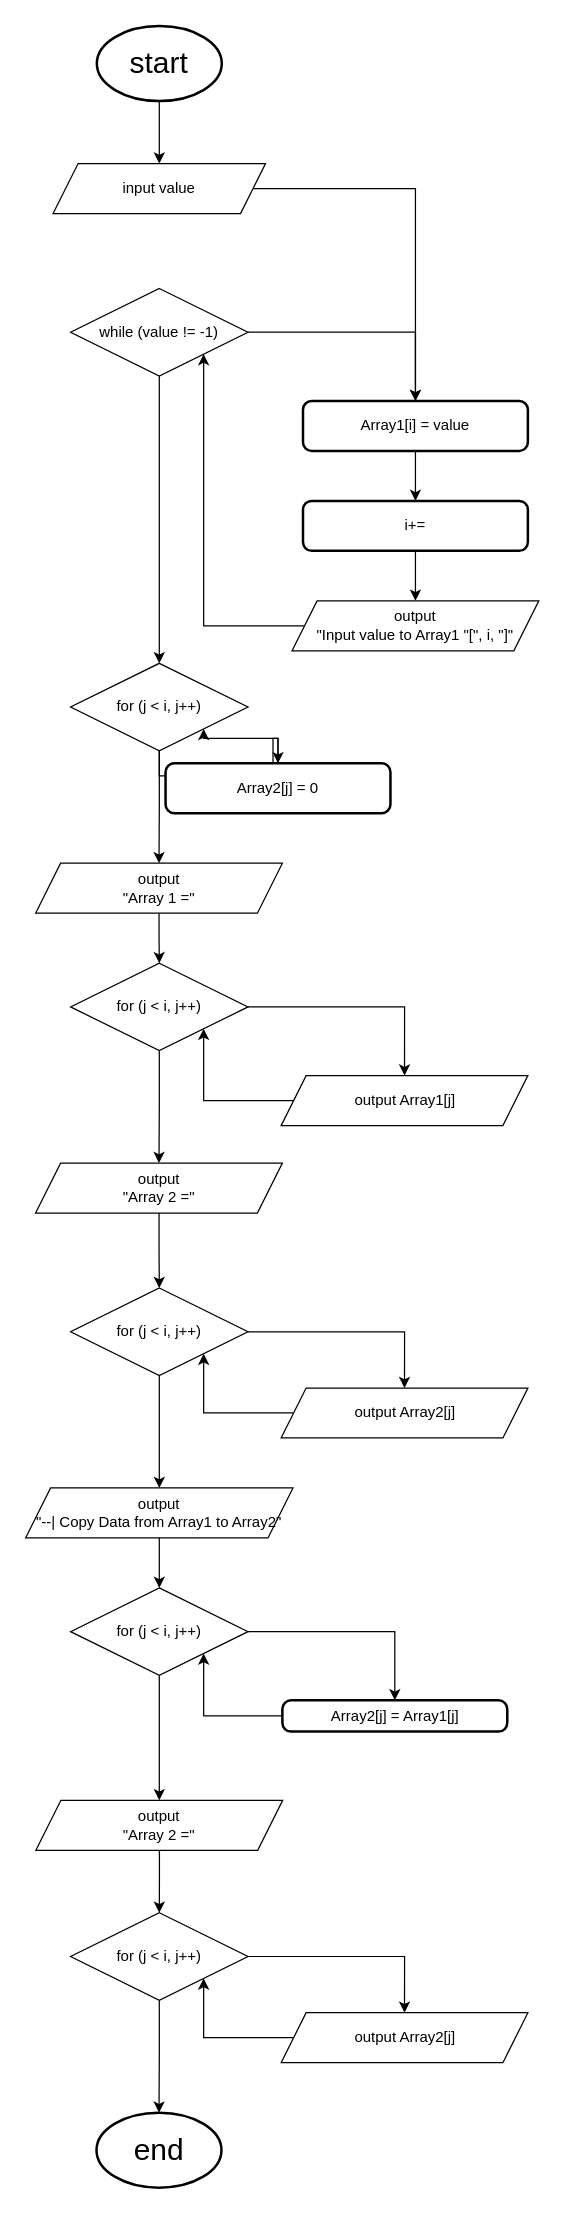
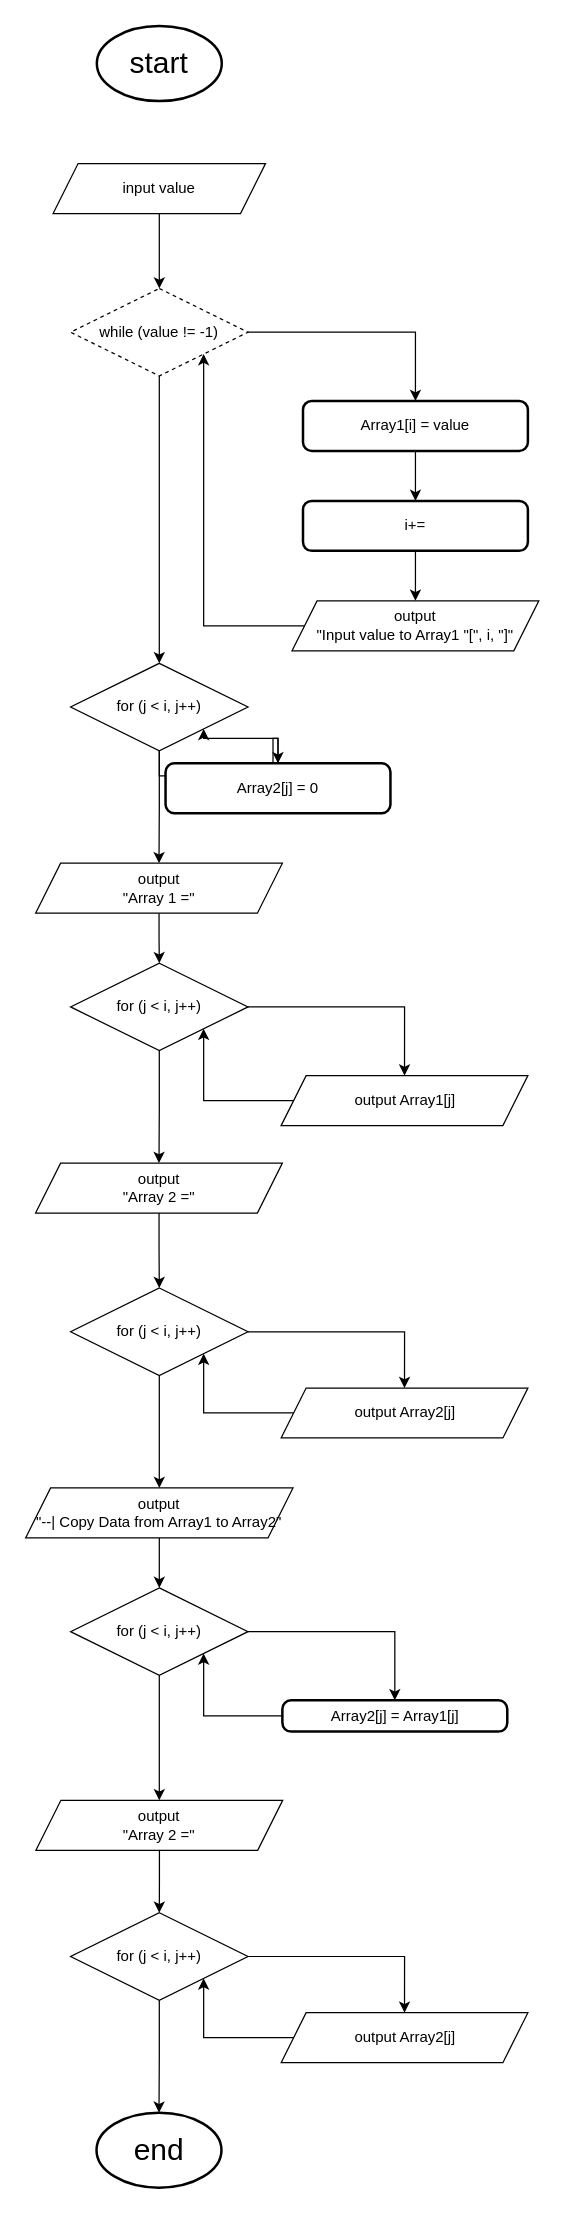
(159, 128) -> none
(406, 188) -> (159, 246)
(159, 332) -> (159, 332)
